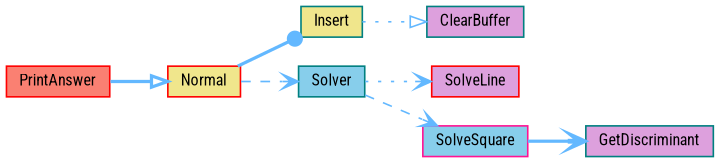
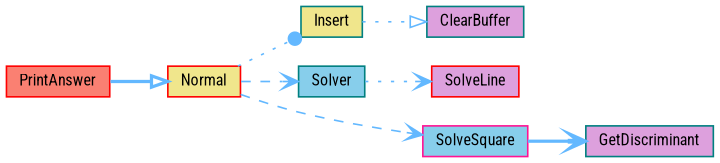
(263, 54) -> (263, 54)
(394, 107) -> (322, 118)
